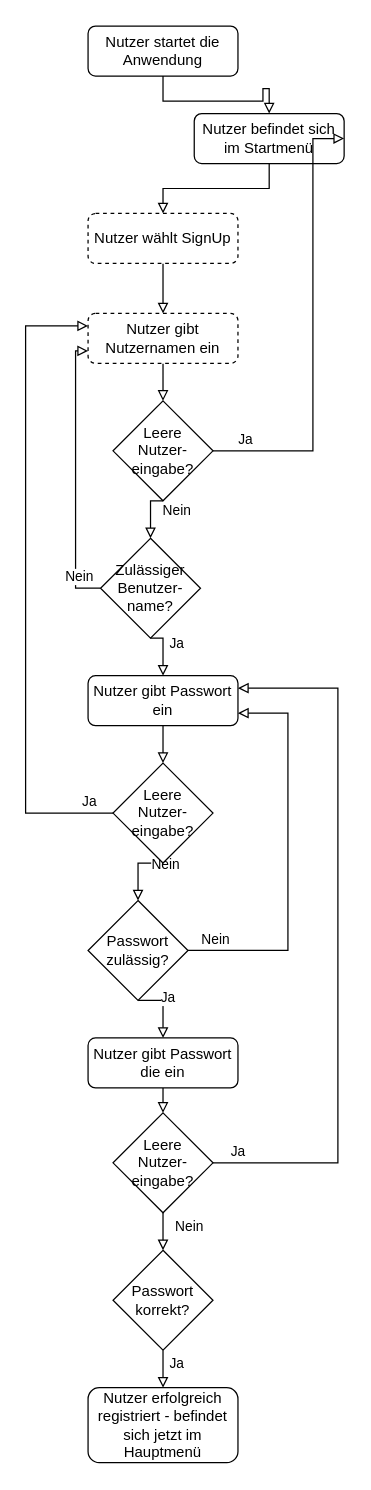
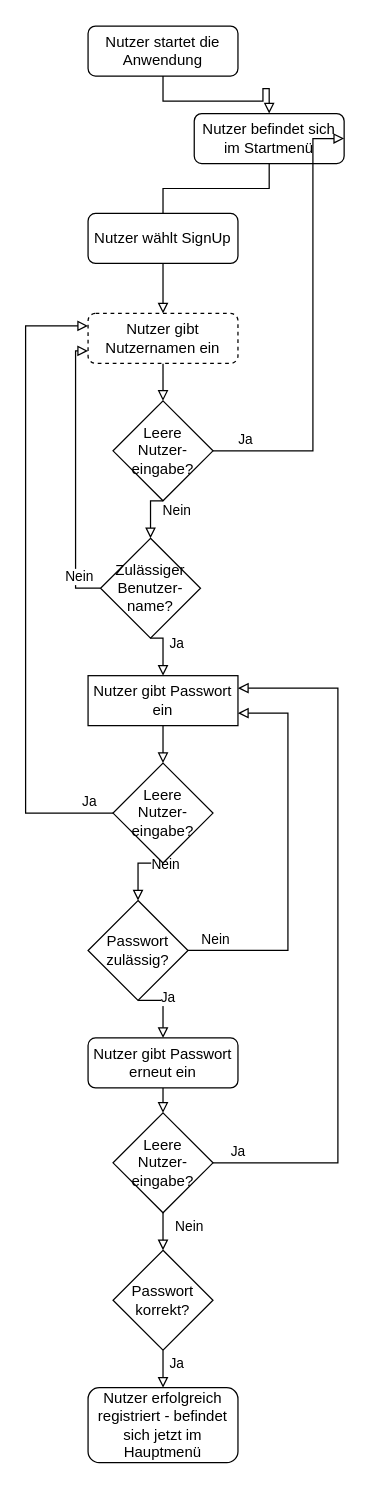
(163, 202) -> (163, 207)
(163, 238) -> (163, 238)
(163, 701) -> (163, 701)
(163, 1063) -> (163, 1063)
